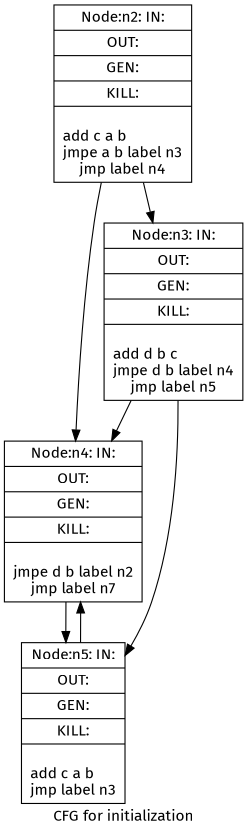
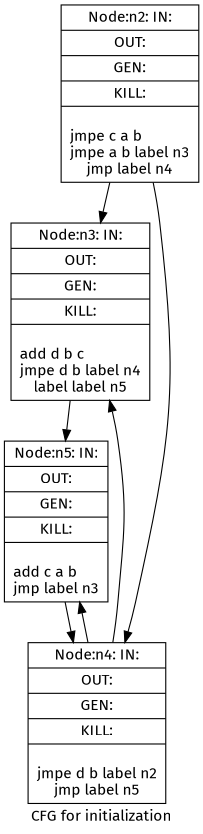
(95, 136) -> (106, 136)
(173, 387) -> (80, 387)
(124, 416) -> (124, 527)
(73, 589) -> (97, 790)
